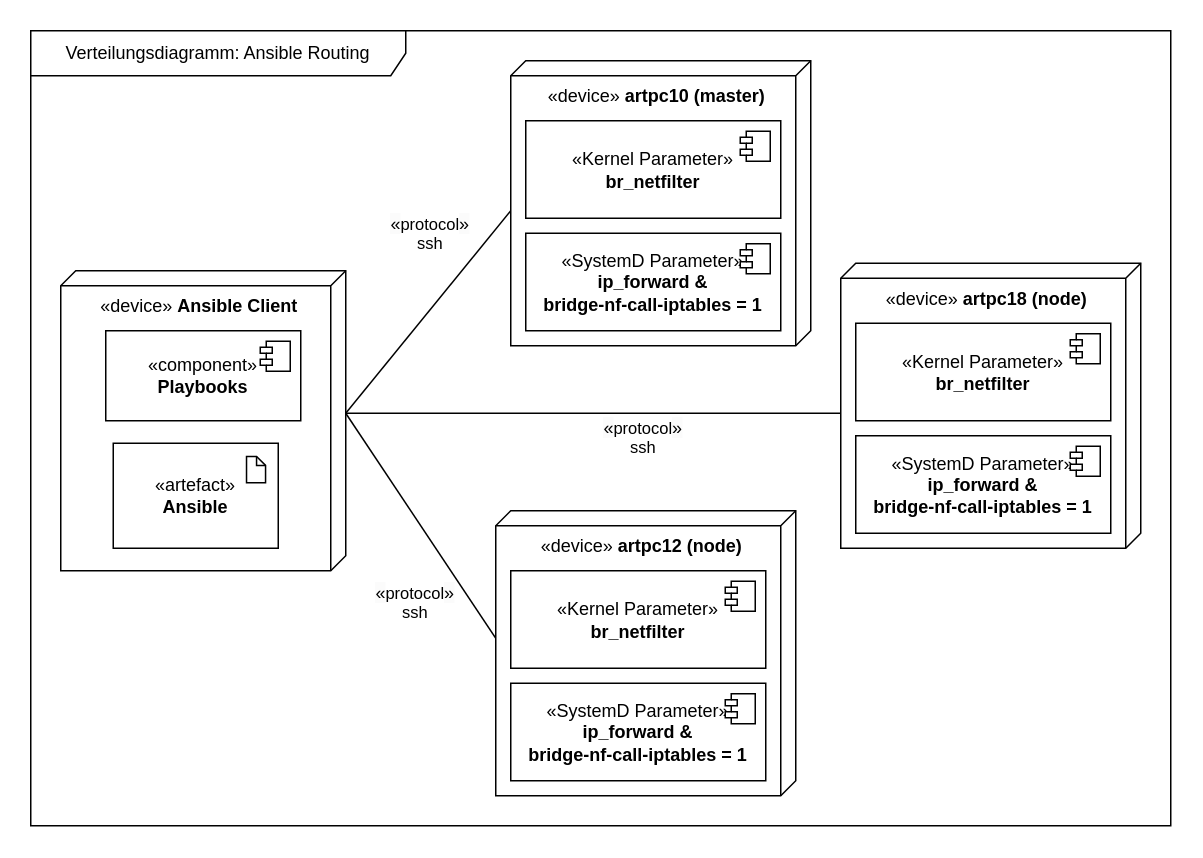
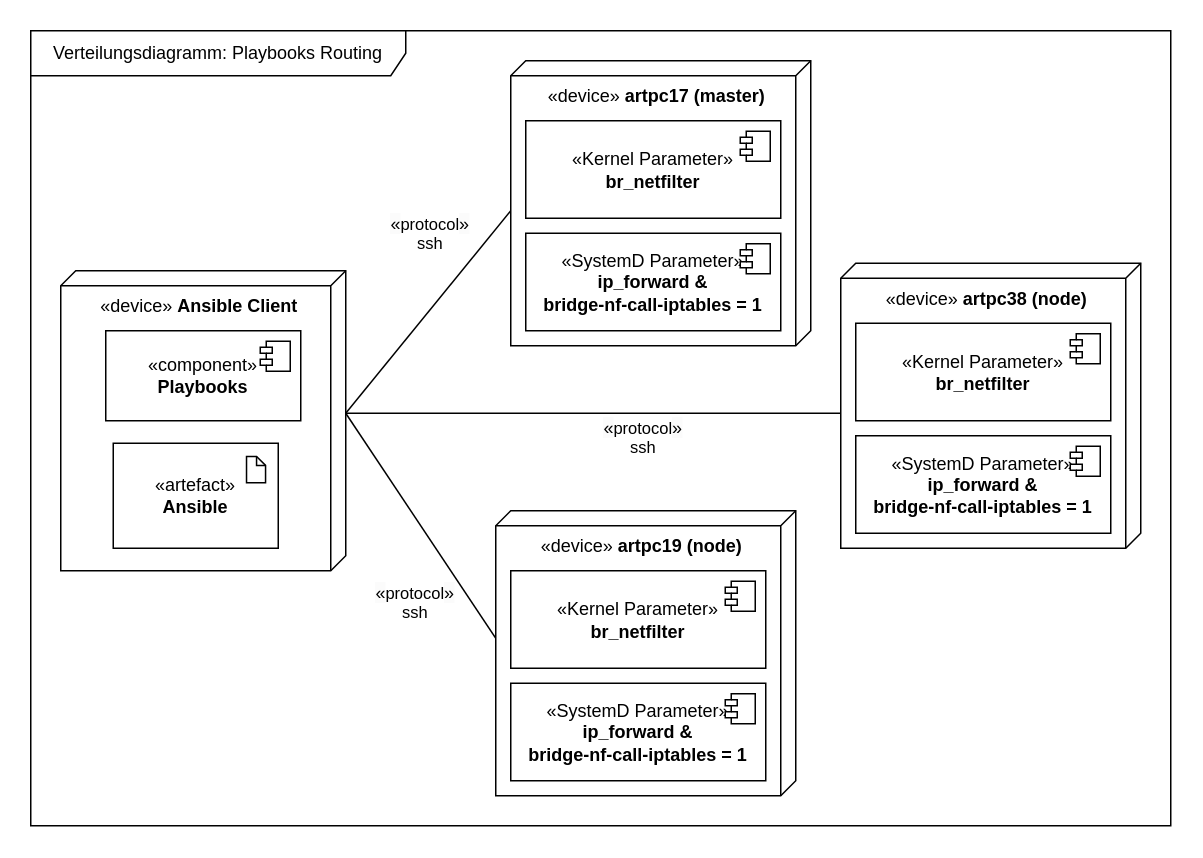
(218, 53) -> (218, 53)
(657, 97) -> (657, 97)
(987, 300) -> (987, 300)
(642, 547) -> (642, 547)
